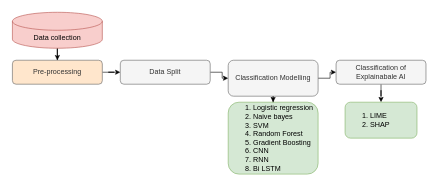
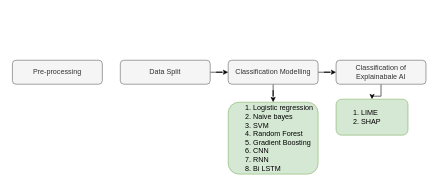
(57, 30) -> none
(57, 56) -> none
(57, 72) -> (57, 72)
(111, 72) -> none
(273, 78) -> (273, 72)
(381, 120) -> (372, 117)
